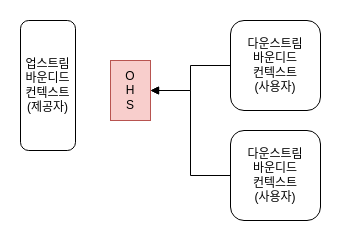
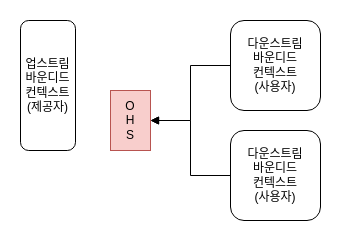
(131, 91) -> (131, 121)
